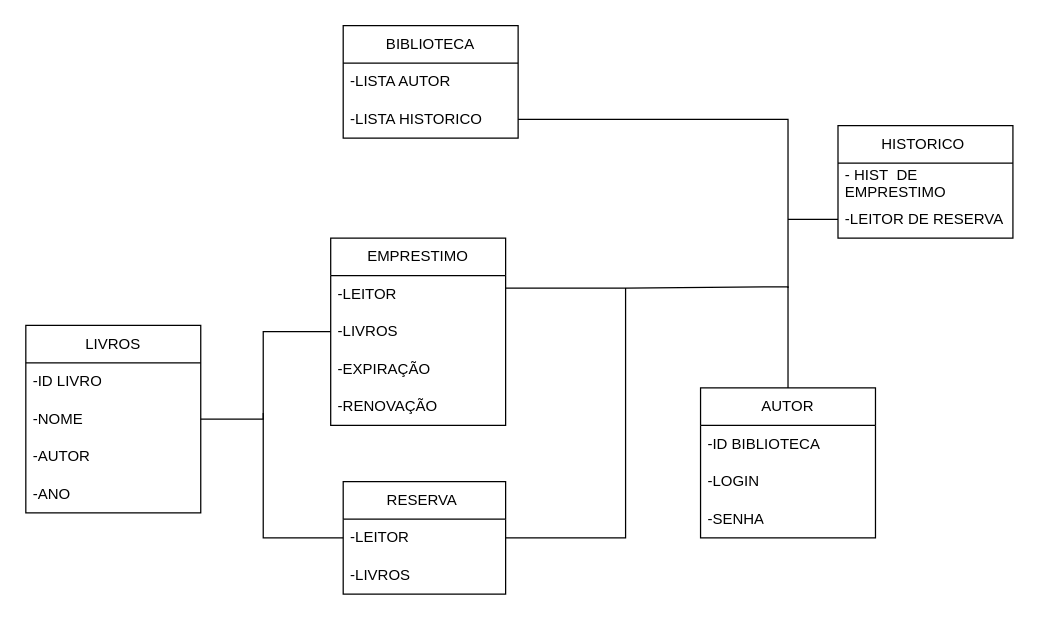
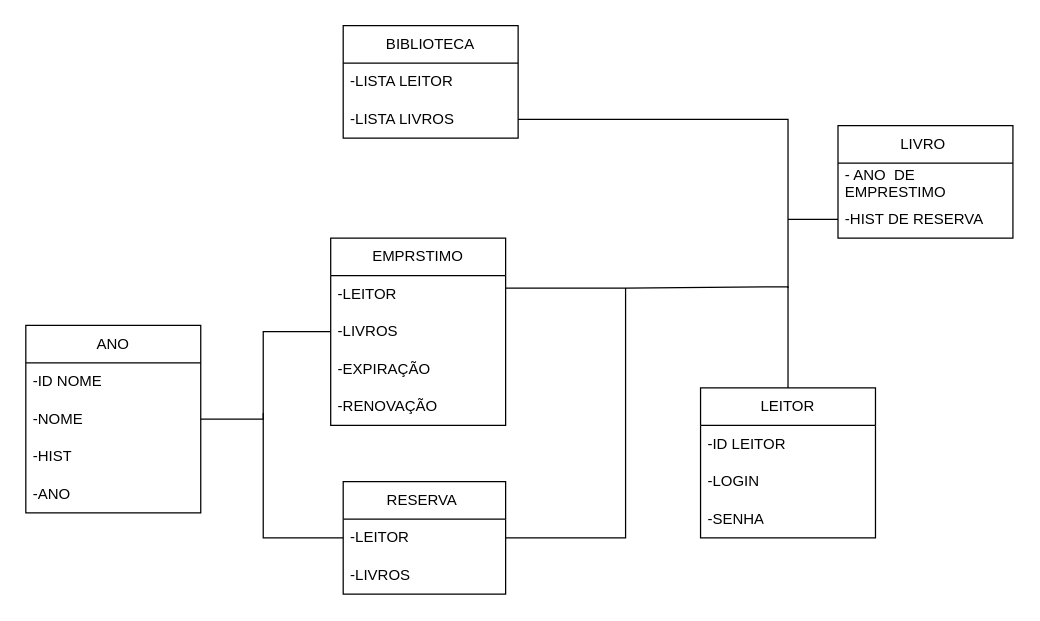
(399, 82) -> (403, 82)
(416, 119) -> (403, 119)
(926, 144) -> (926, 144)
(927, 182) -> (927, 182)
(917, 219) -> (909, 219)
(418, 257) -> (418, 257)
(113, 344) -> (113, 344)
(69, 382) -> (65, 382)
(788, 407) -> (788, 407)
(765, 444) -> (748, 444)
(58, 457) -> (54, 457)
